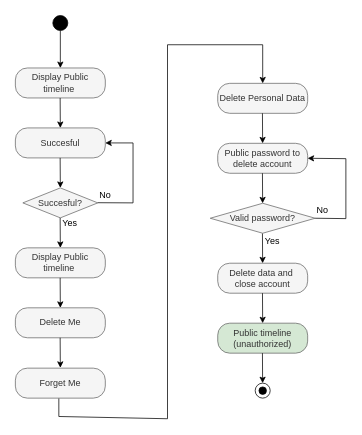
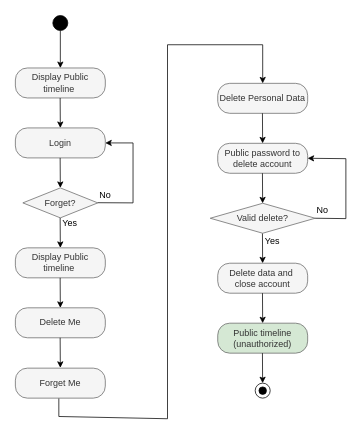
(60, 143) -> (60, 143)
(60, 203) -> (60, 203)
(263, 219) -> (263, 219)
